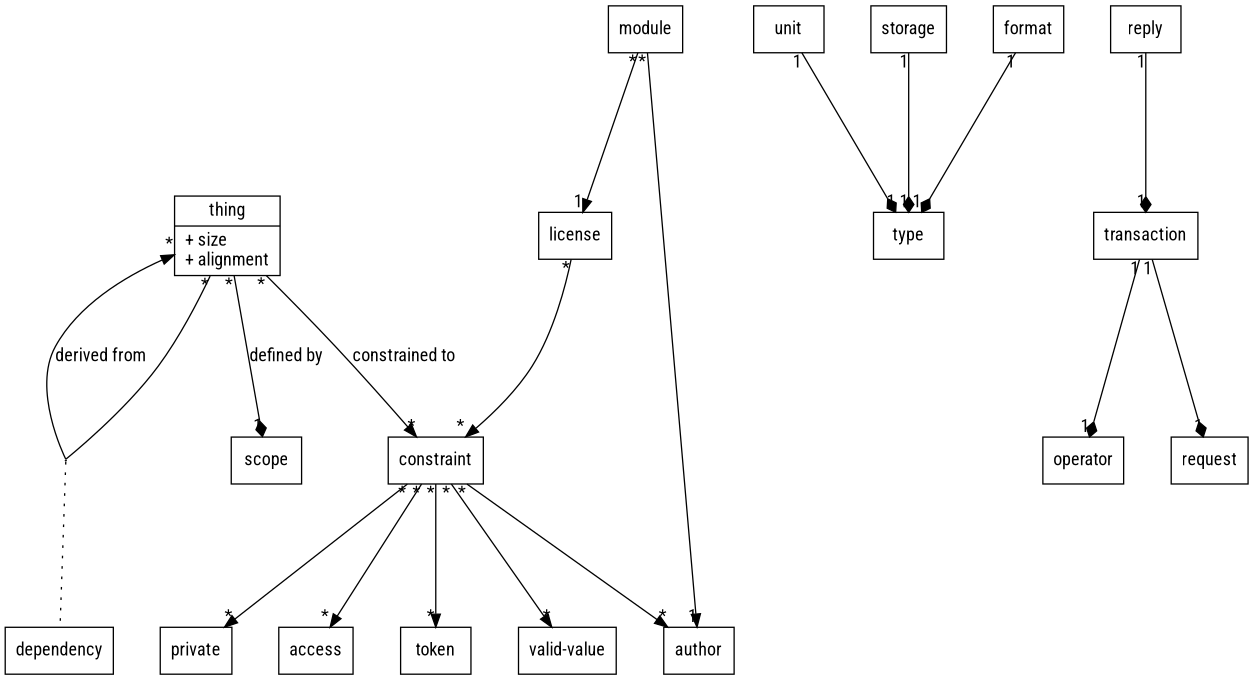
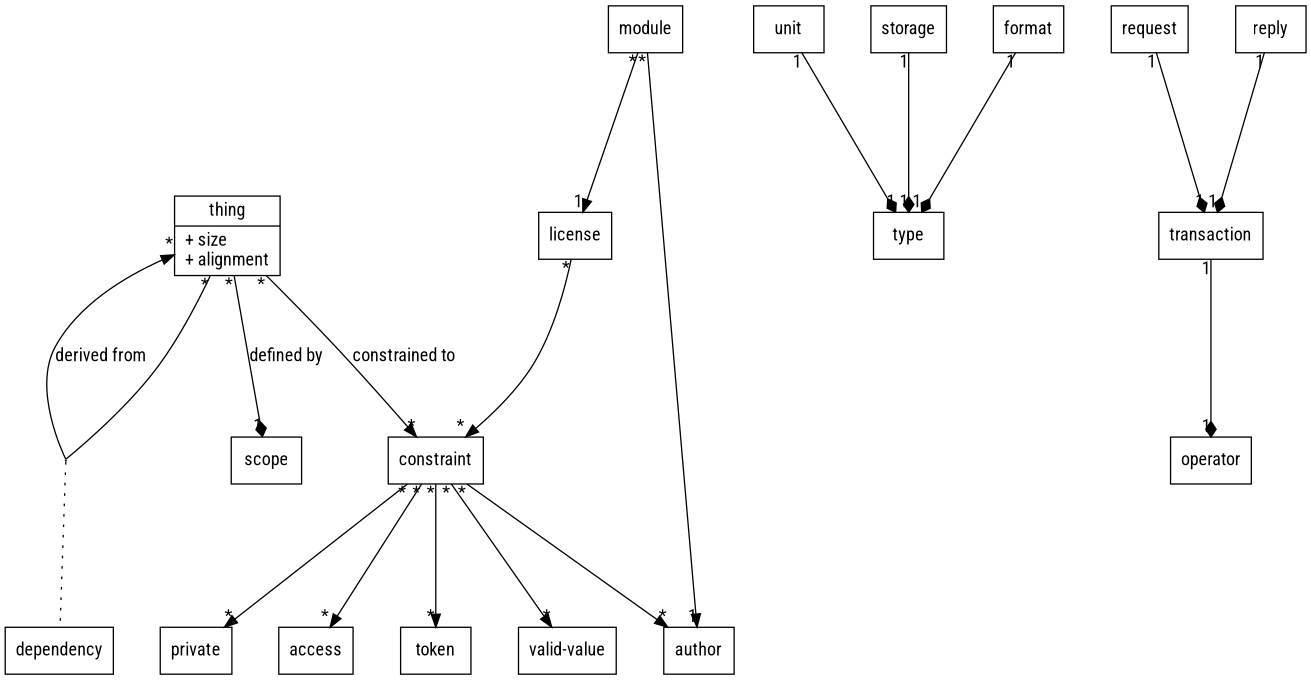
(1176, 341) -> (1178, 125)
